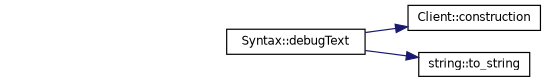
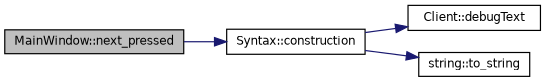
(474, 18) -> (474, 18)
none -> (94, 42)
(296, 42) -> (296, 42)
